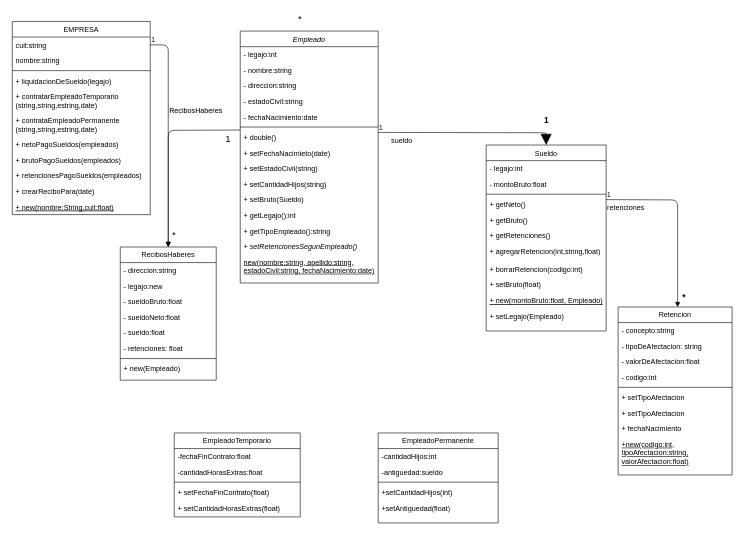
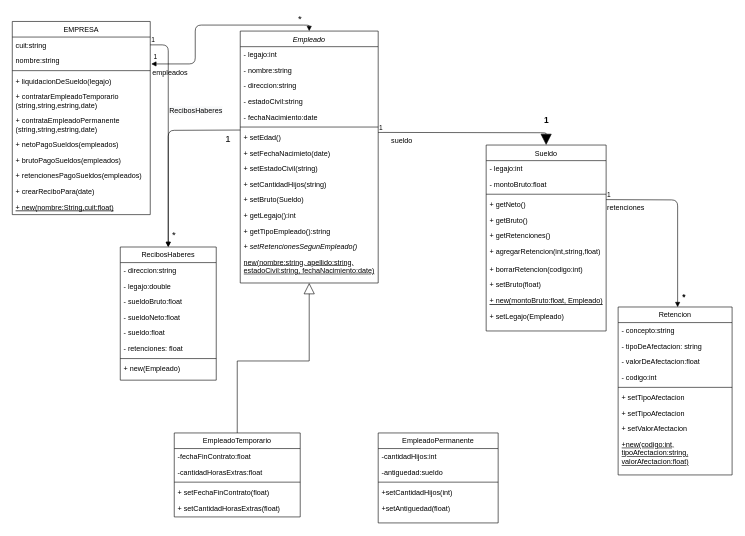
none -> (196, 27)
(262, 137) -> (265, 137)
(145, 286) -> (150, 286)
none -> (270, 361)
(653, 429) -> (659, 429)
